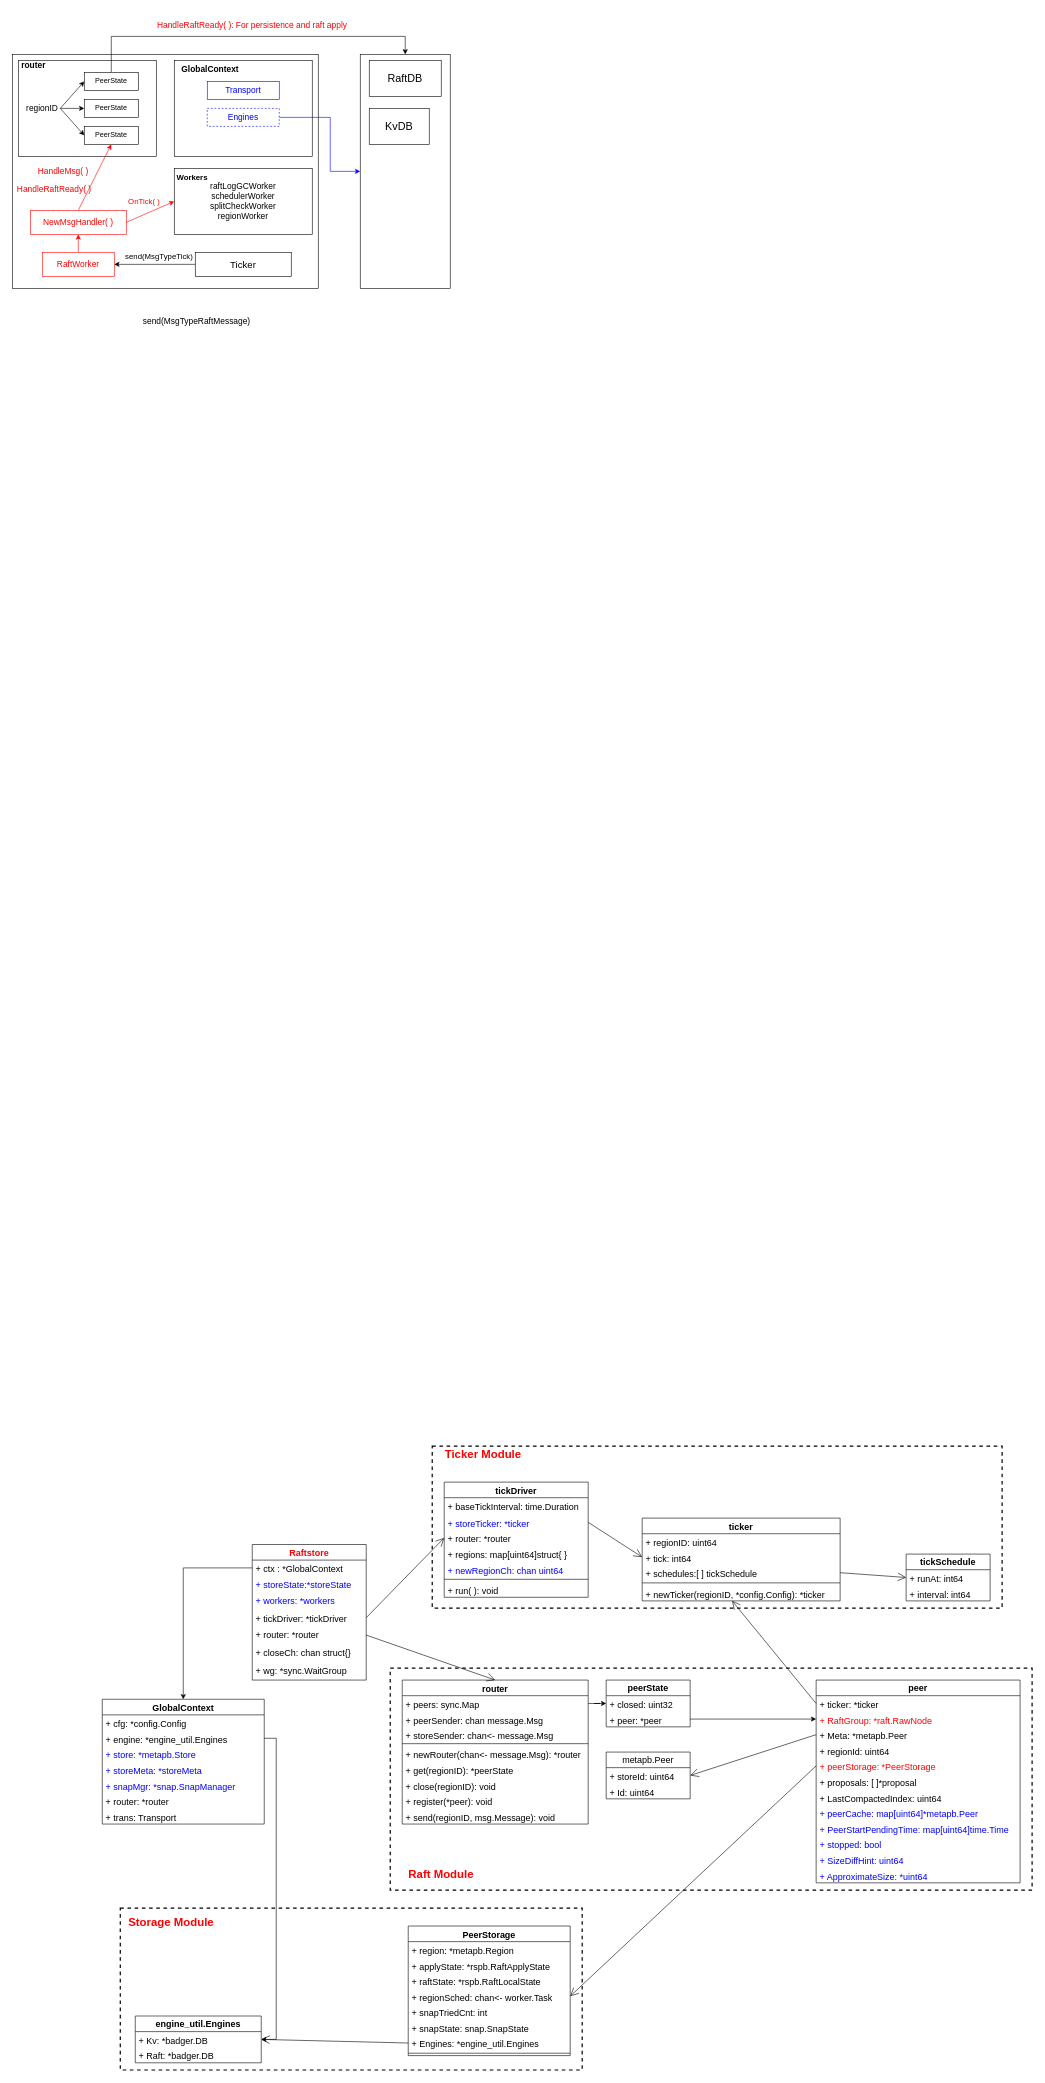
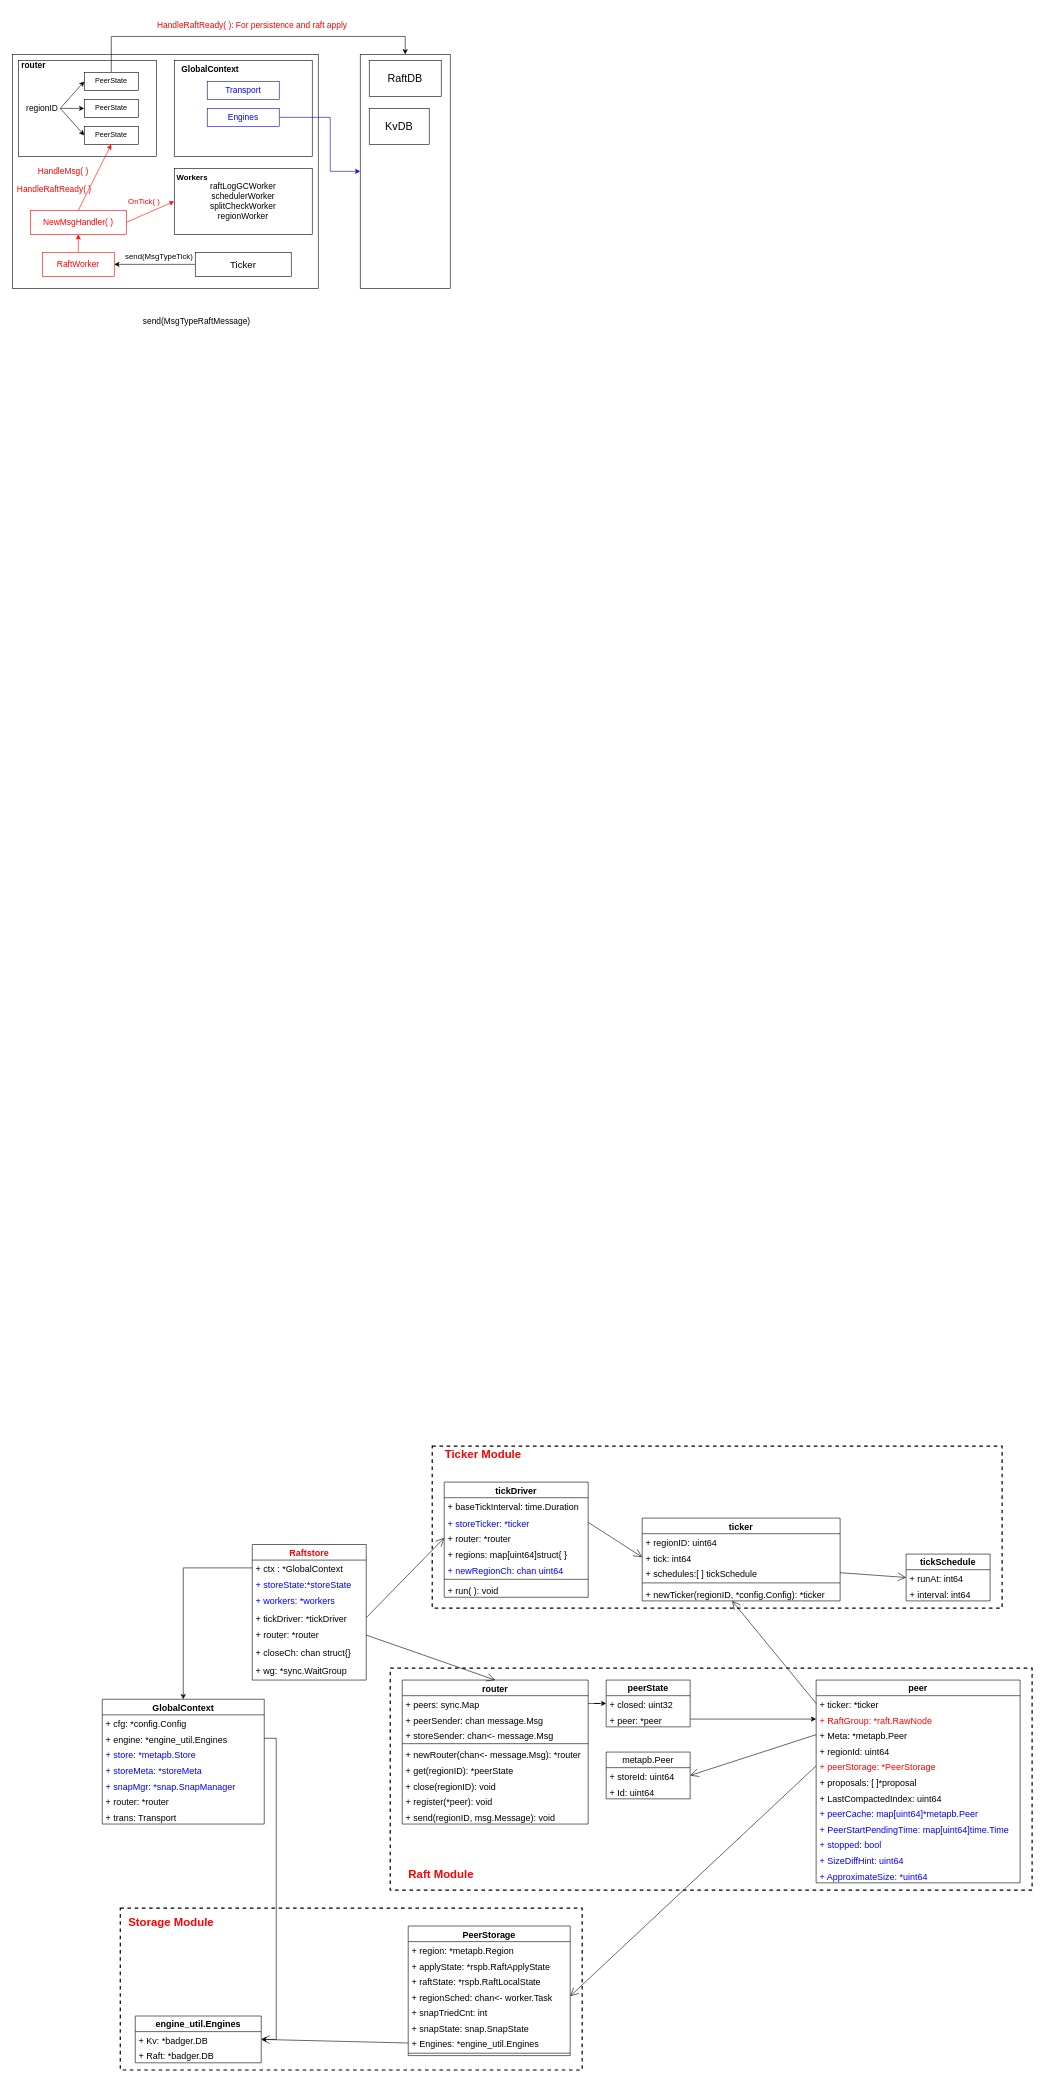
(243, 117) -> (243, 117)
